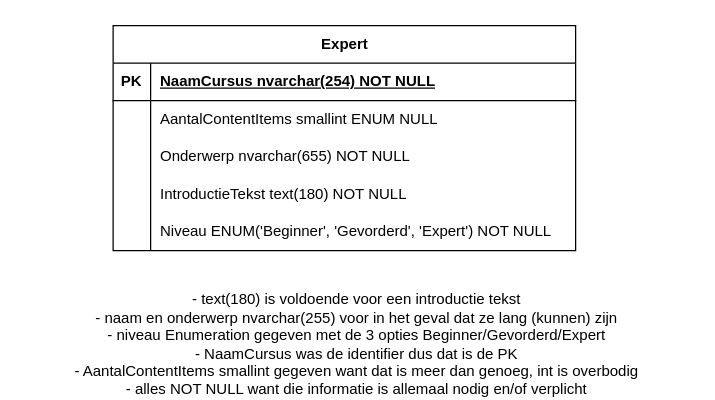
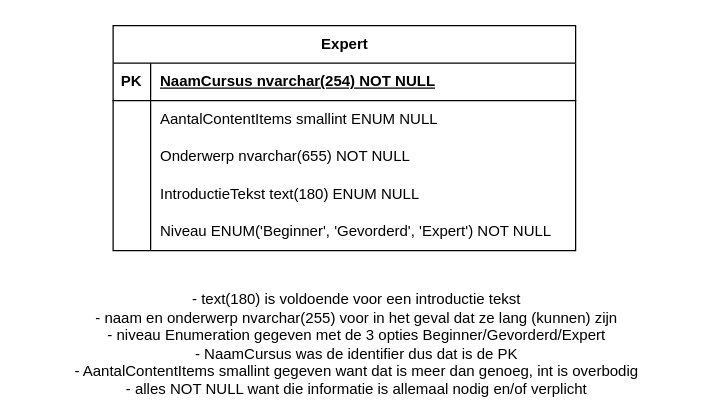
(300, 194) -> (304, 194)
